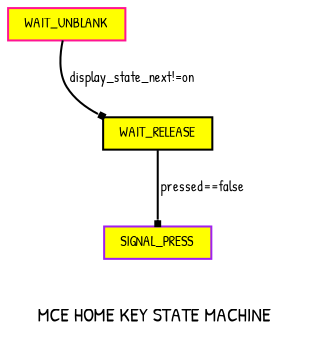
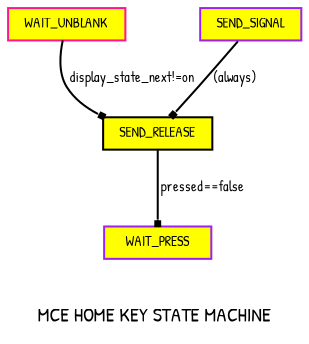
none -> (251, 24)
(158, 133) -> (158, 133)
(158, 243) -> (158, 243)
